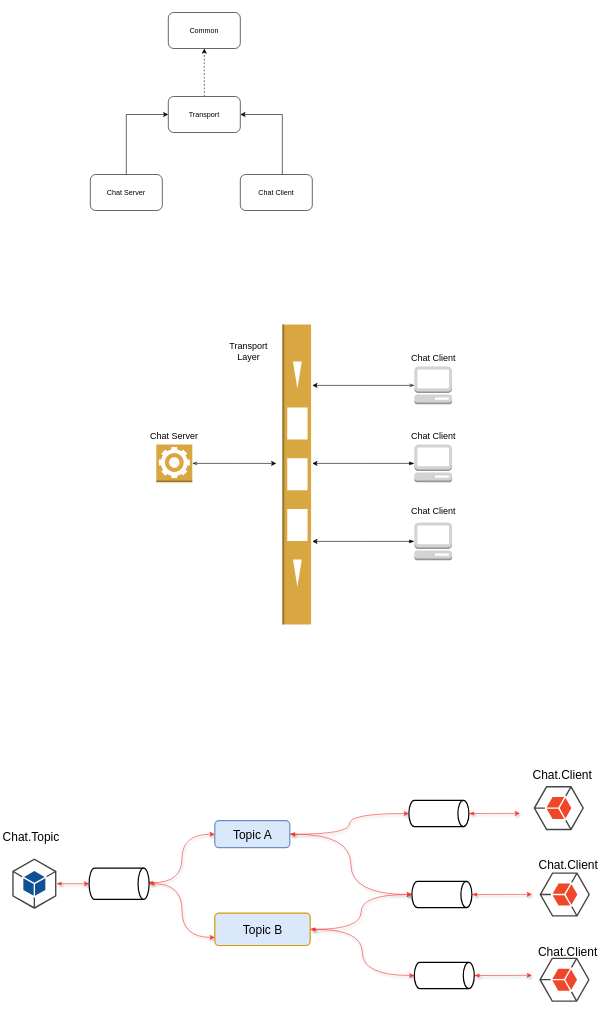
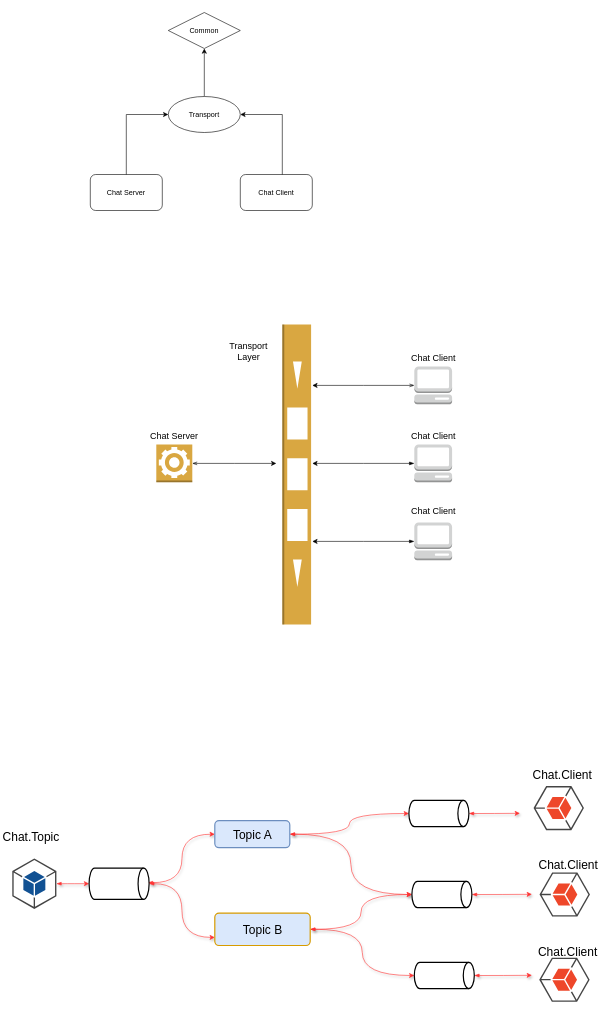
(204, 30) -> (204, 30)
(204, 74) -> (204, 74)
(204, 114) -> (204, 114)
